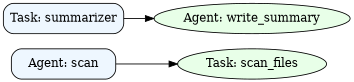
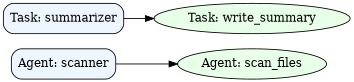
(252, 19) -> (252, 19)
(64, 64) -> (64, 64)
(252, 64) -> (252, 64)
